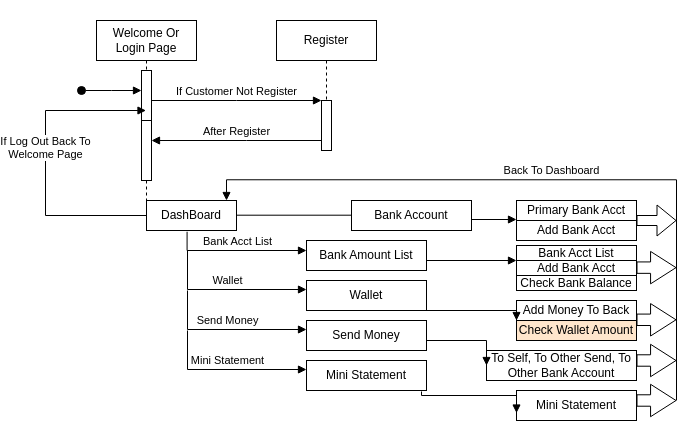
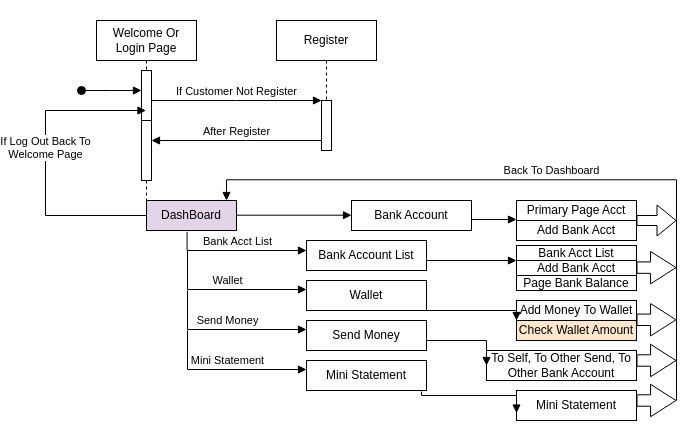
(577, 211) -> (577, 211)
(346, 215) -> (342, 215)
(192, 216) -> (192, 216)
(367, 256) -> (367, 256)
(577, 284) -> (577, 284)
(577, 311) -> (577, 311)
